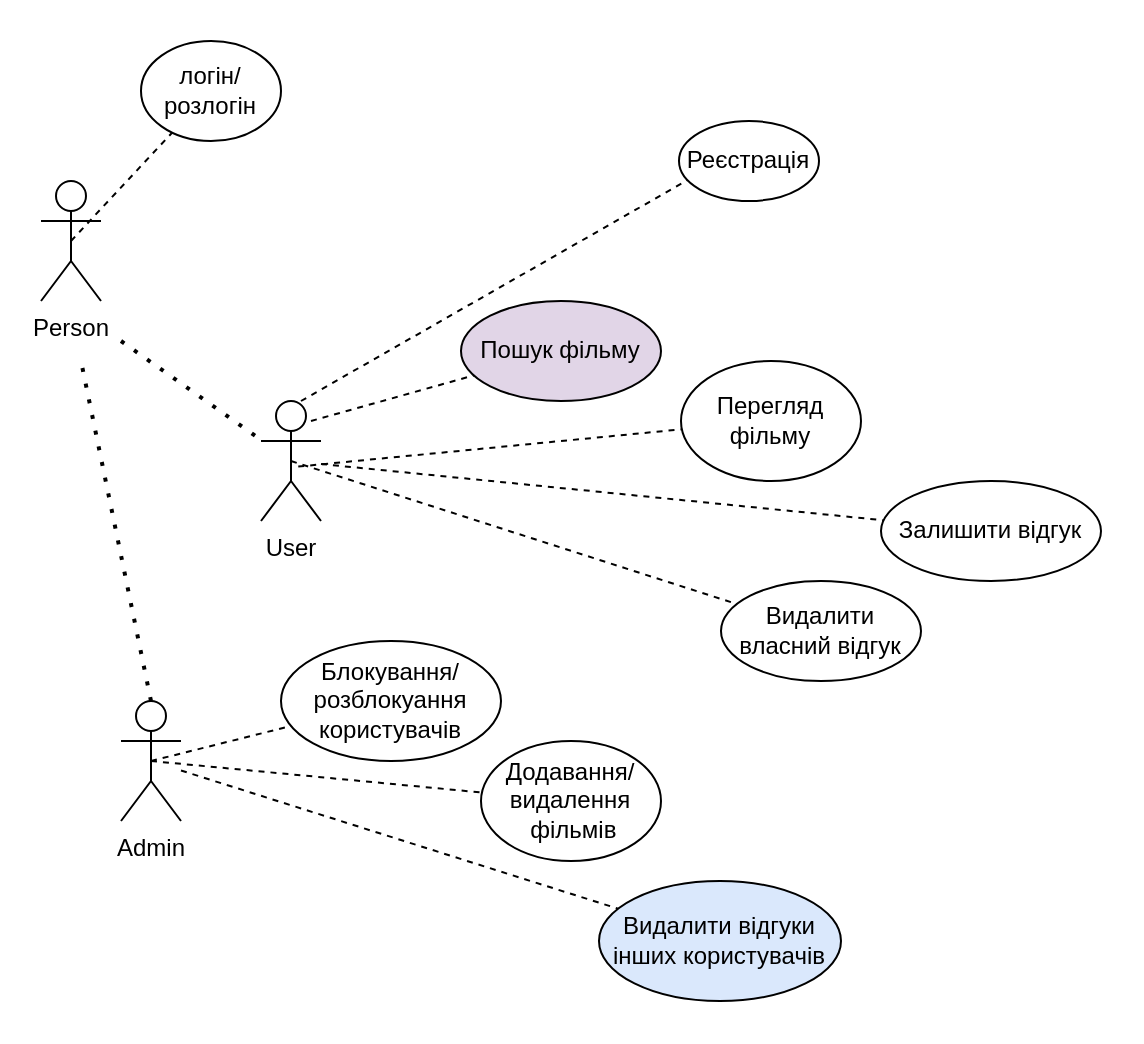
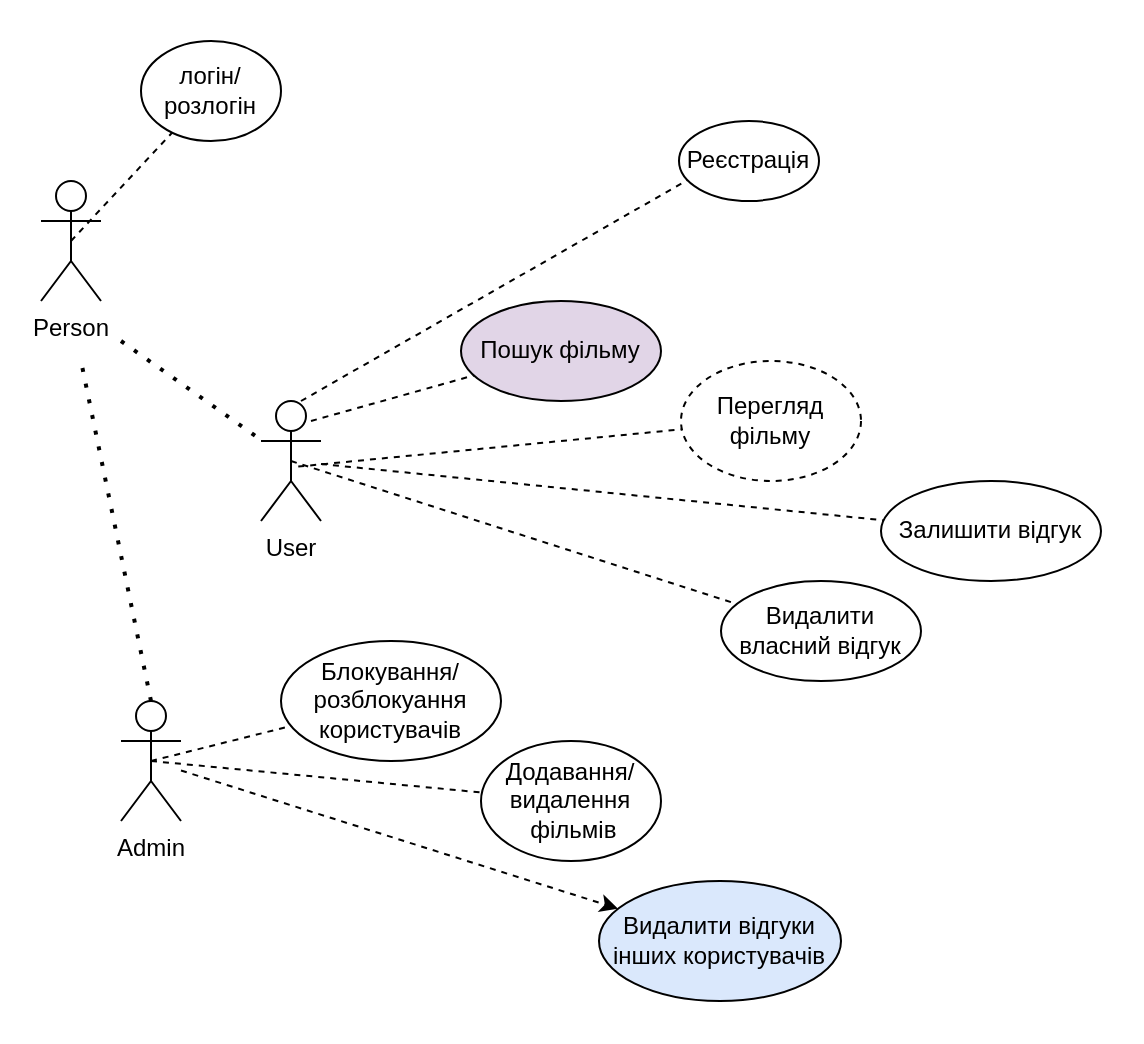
(771, 421) -> (771, 421)
(609, 906) -> (604, 904)
